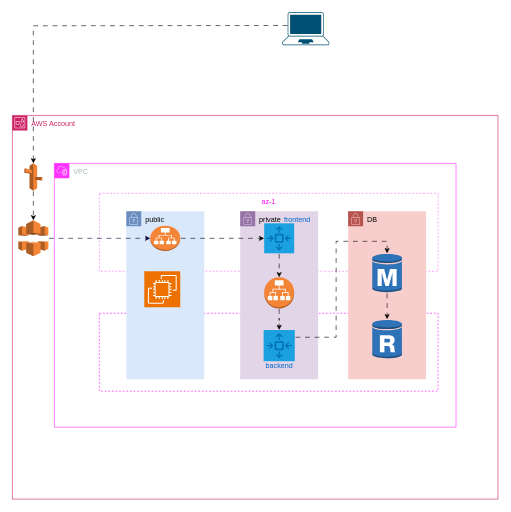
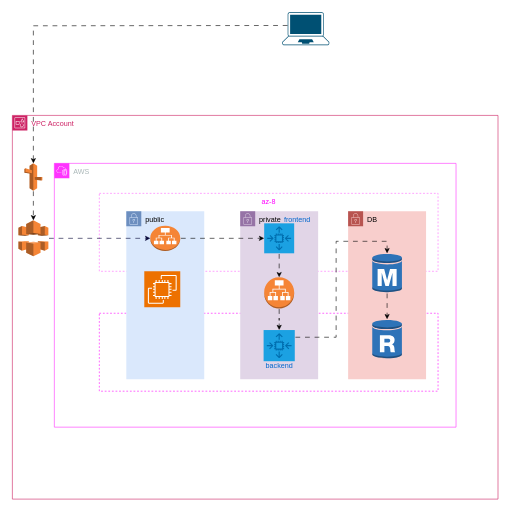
(53, 124) -> (53, 124)
(80, 172) -> (80, 172)
(269, 202) -> (269, 202)
